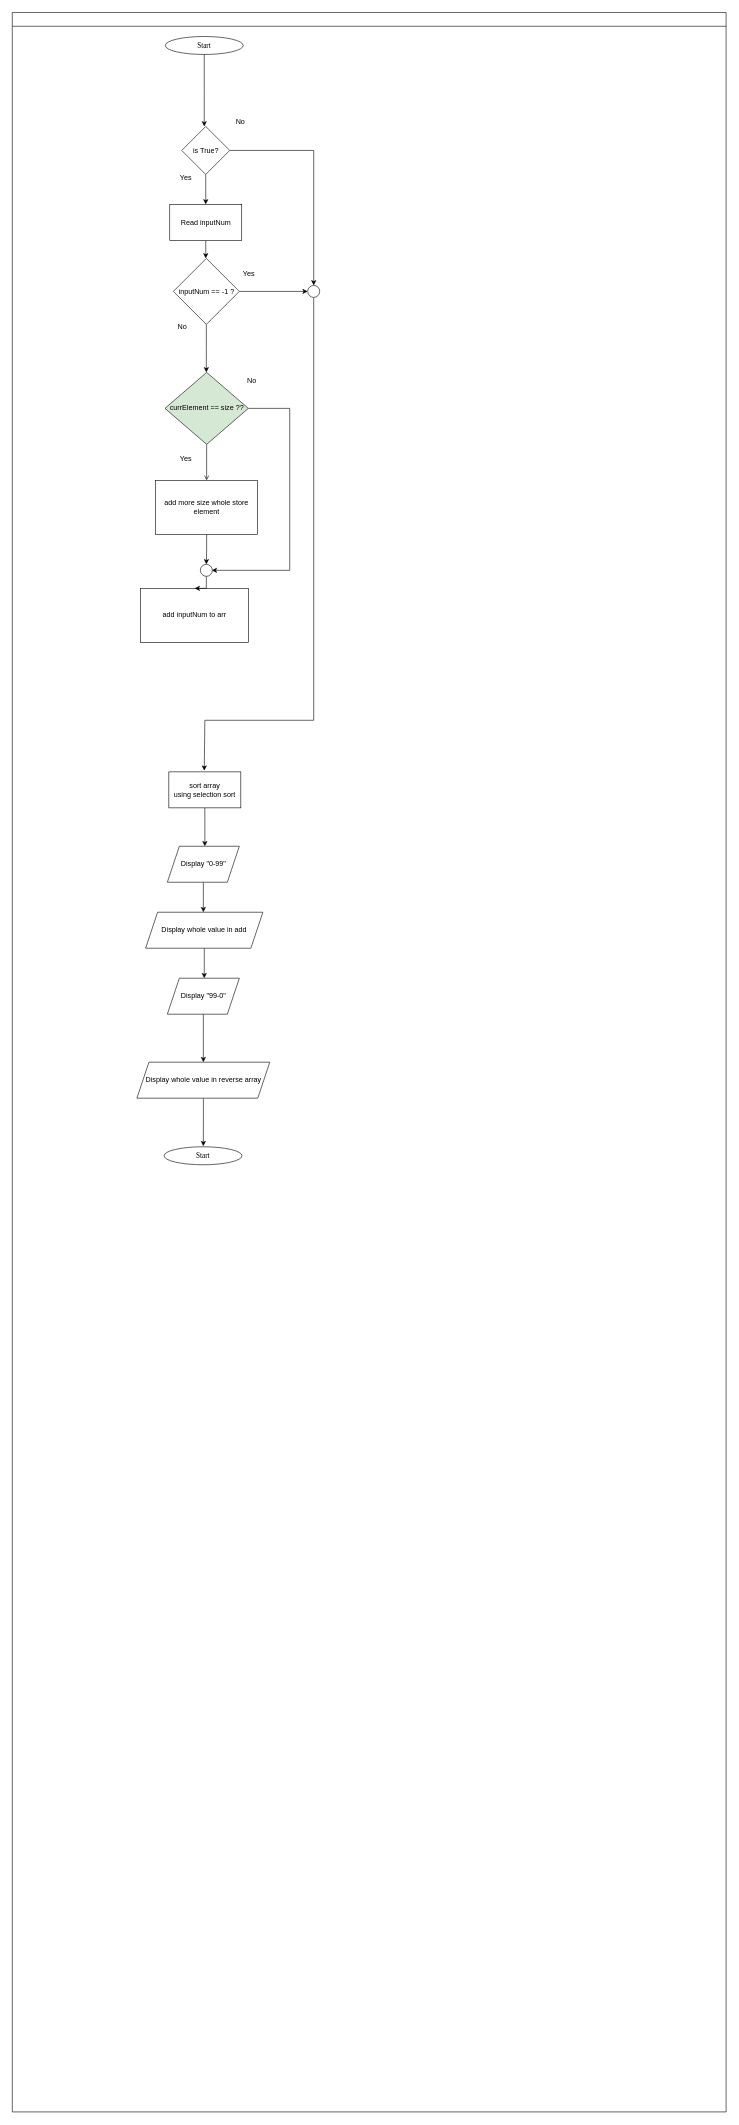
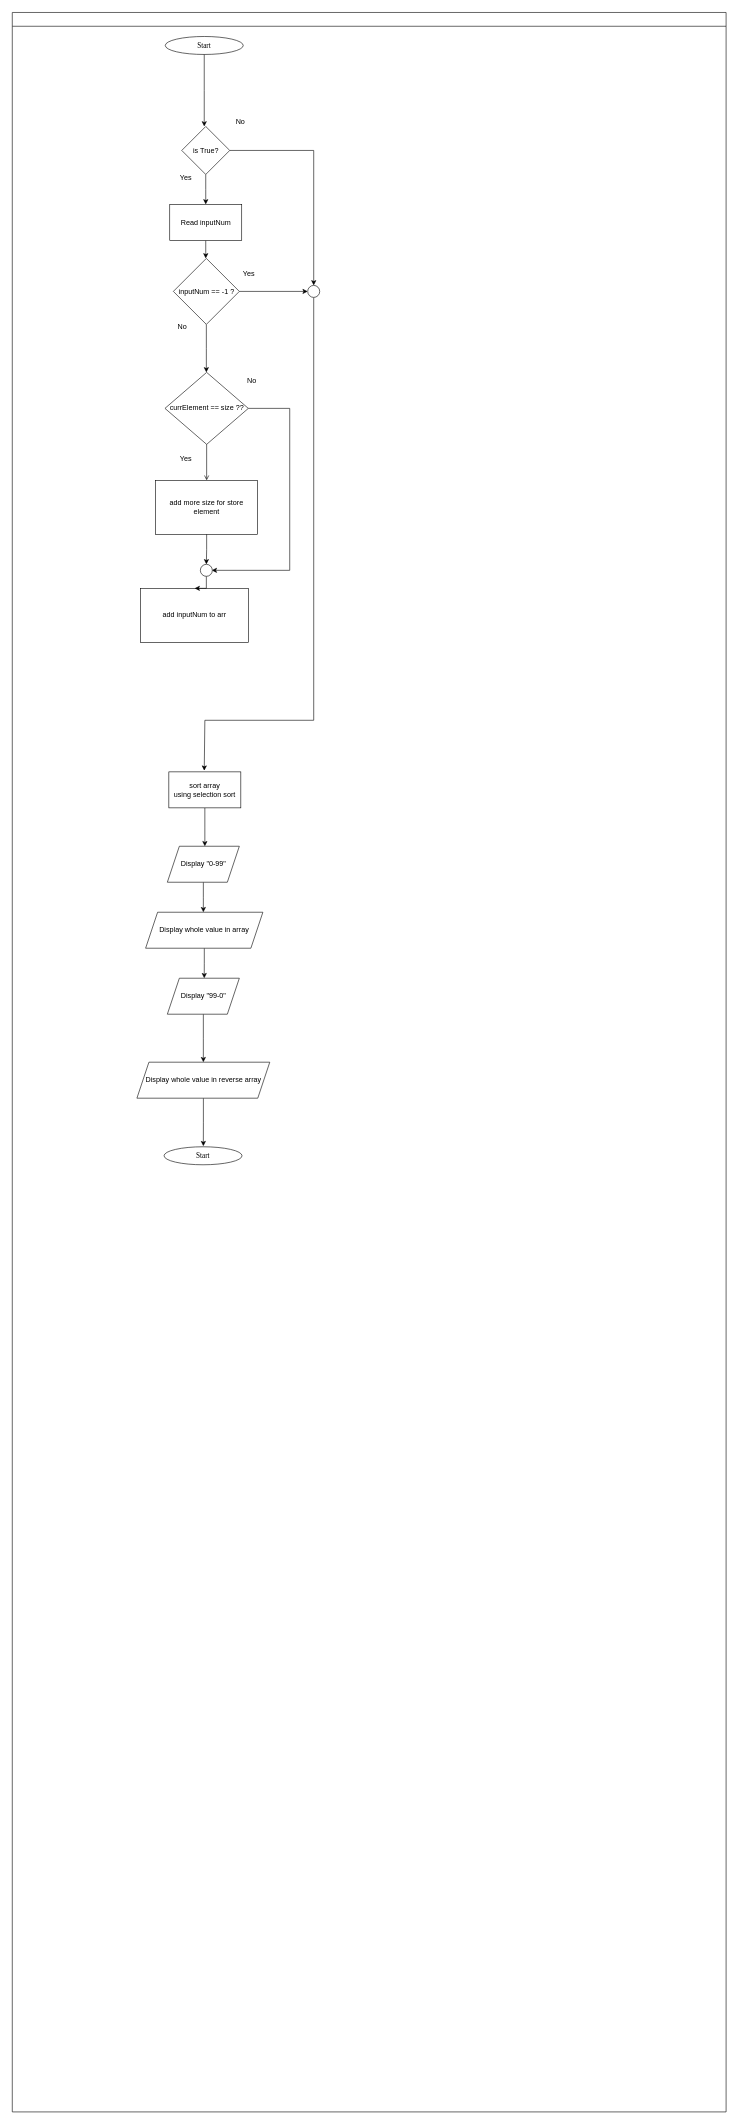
(207, 408) -> (207, 408)
(207, 507) -> (207, 507)
(204, 930) -> (204, 930)
